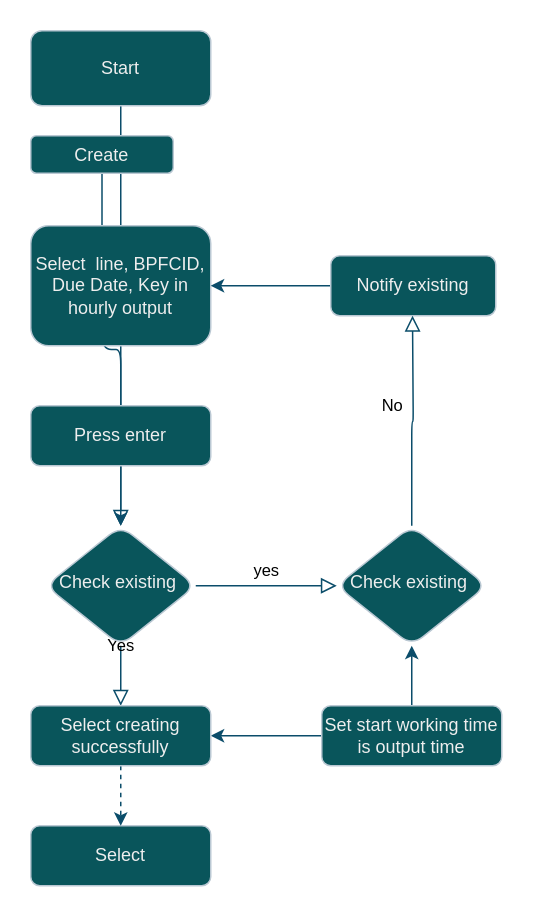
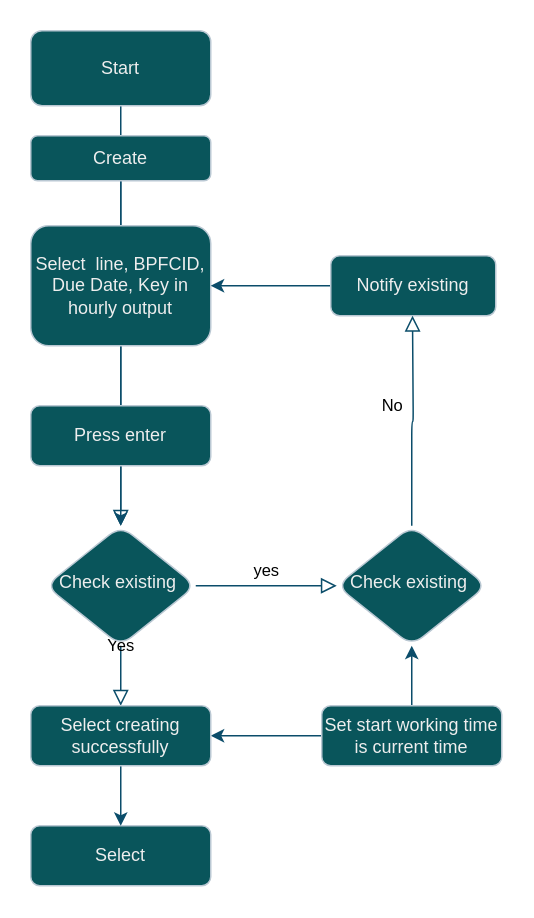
(102, 155) -> (121, 158)
(412, 736) -> (412, 736)
(121, 790) -> (121, 790)
